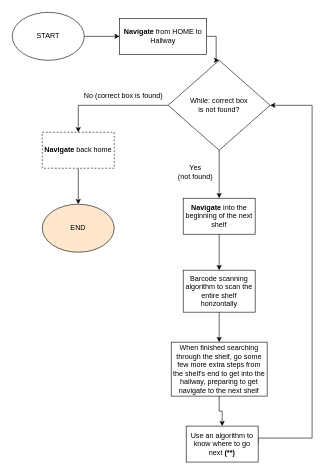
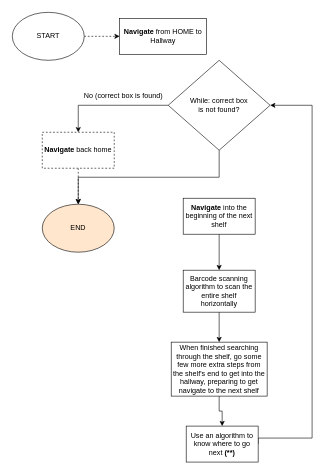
(99, 36) -> (99, 36)
(215, 36) -> none
(78, 171) -> (78, 171)
(195, 172) -> none
(219, 192) -> (151, 177)
